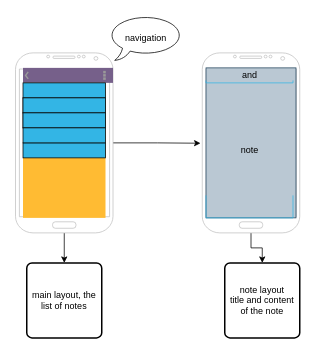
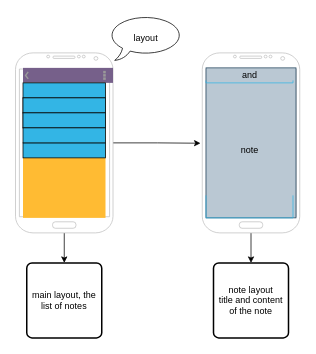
(146, 38) -> (146, 38)
(262, 300) -> (251, 300)
